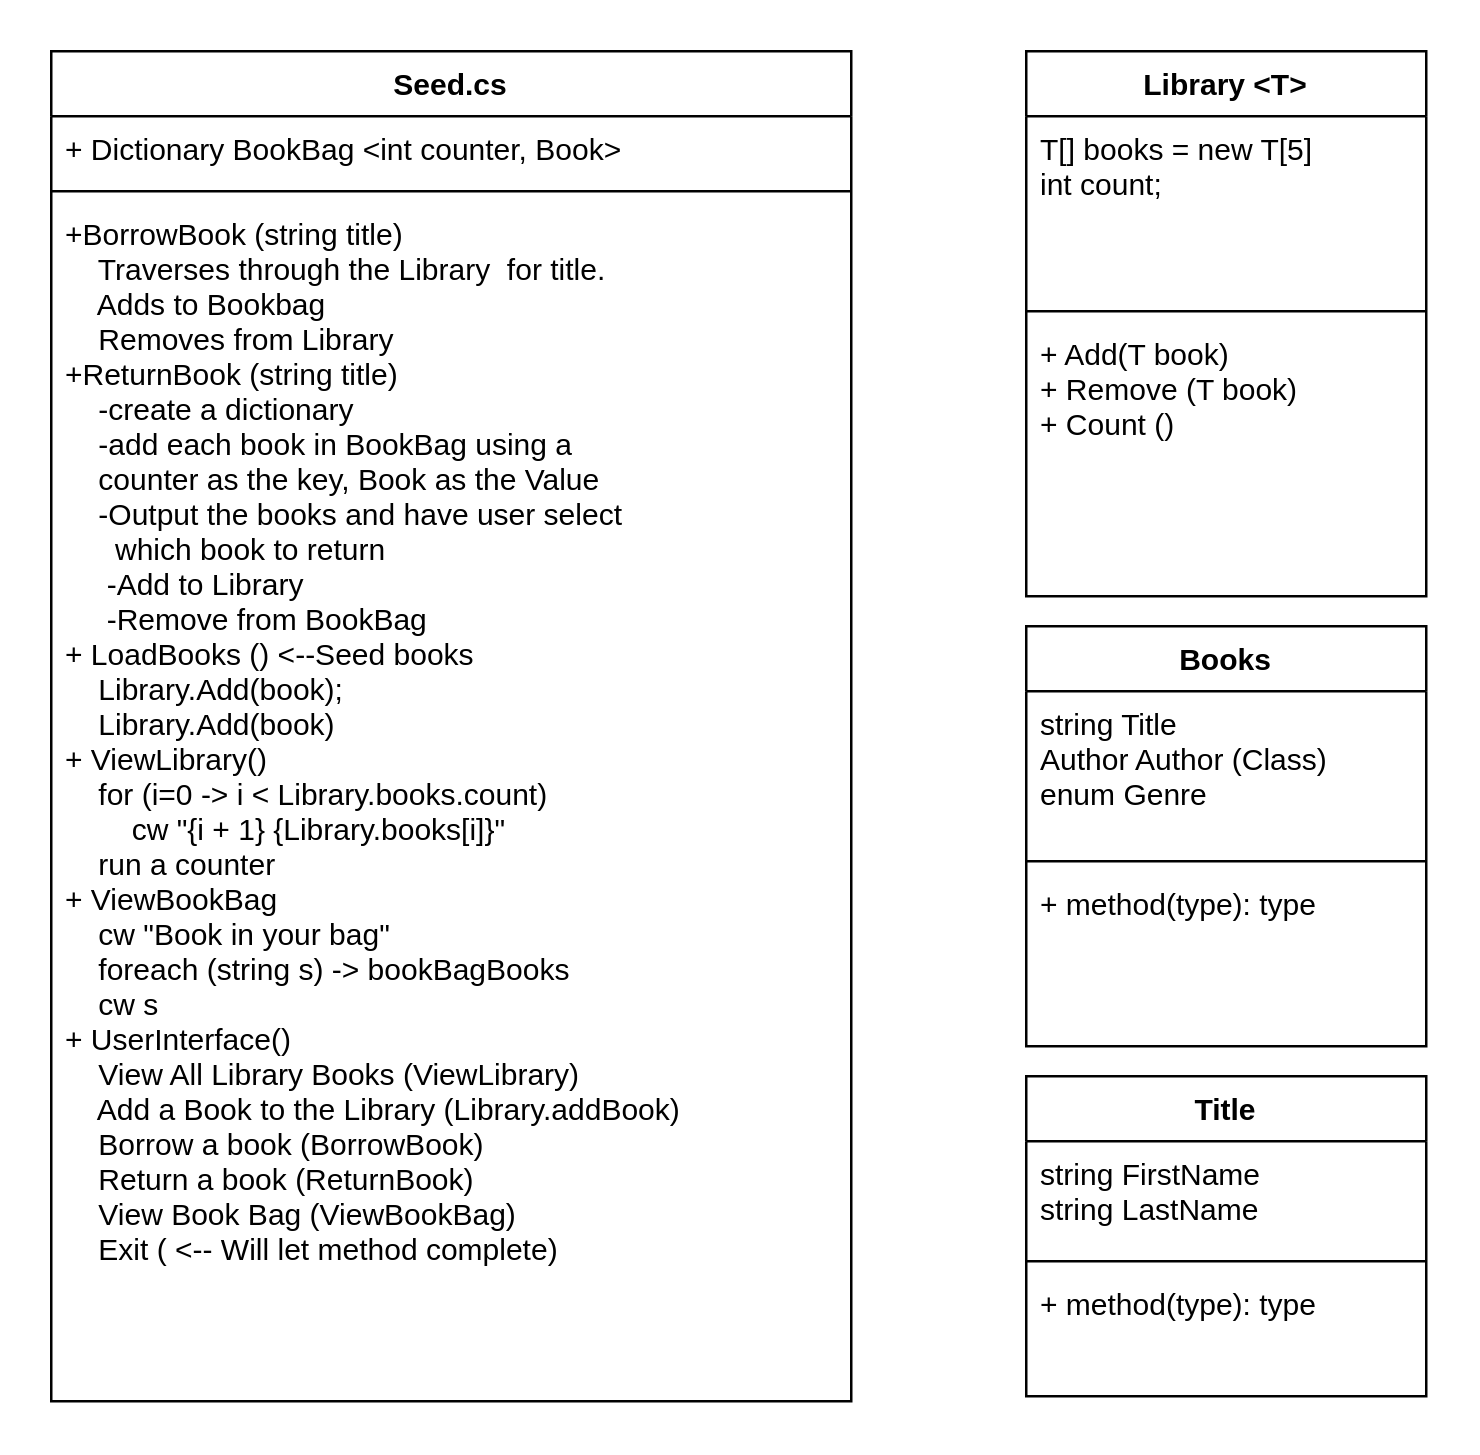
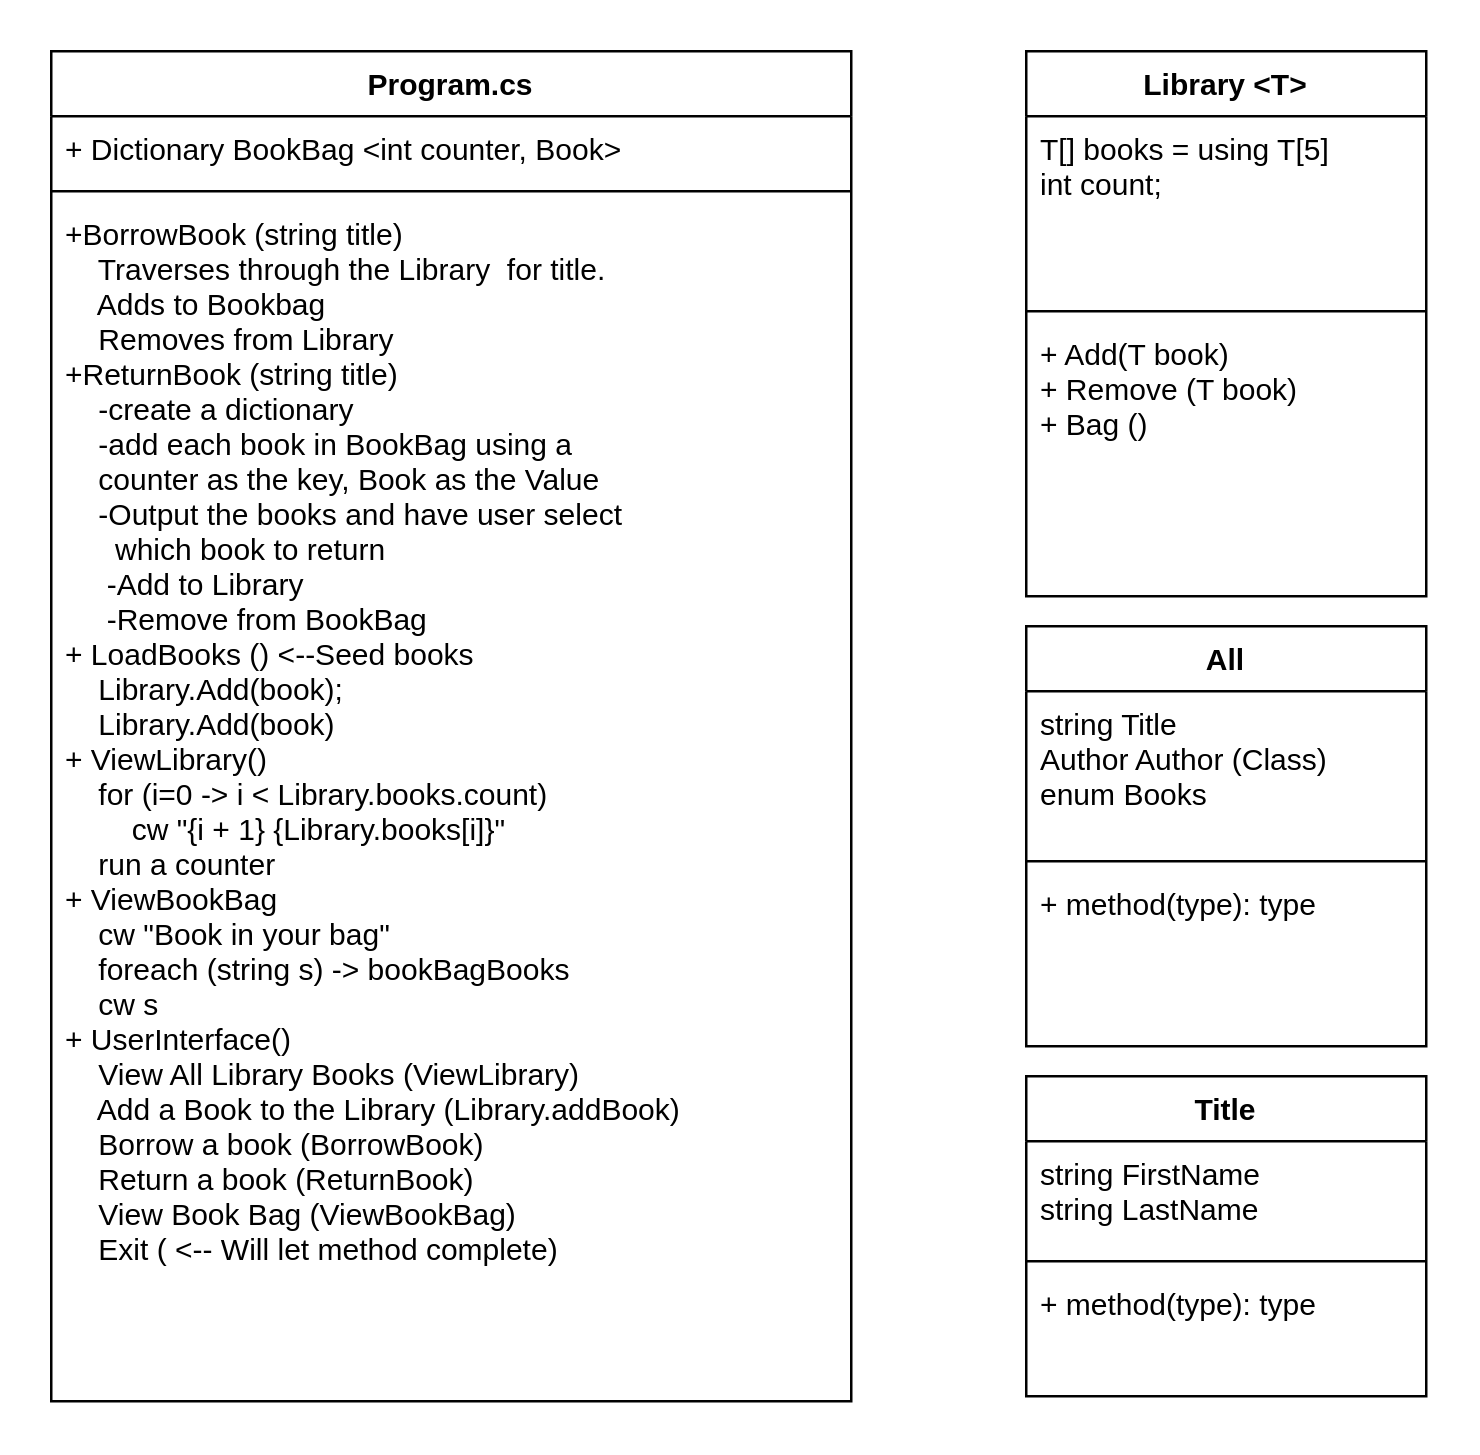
(450, 85) -> (450, 85)
(1192, 150) -> (1205, 150)
(1141, 355) -> (1141, 355)
(1225, 660) -> (1225, 660)
(1125, 725) -> (1125, 725)
